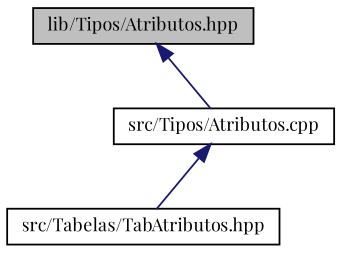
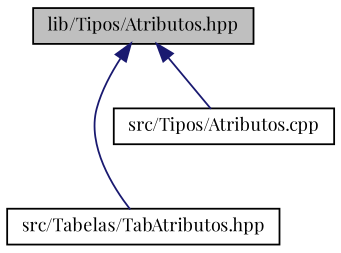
(178, 184) -> (95, 135)
